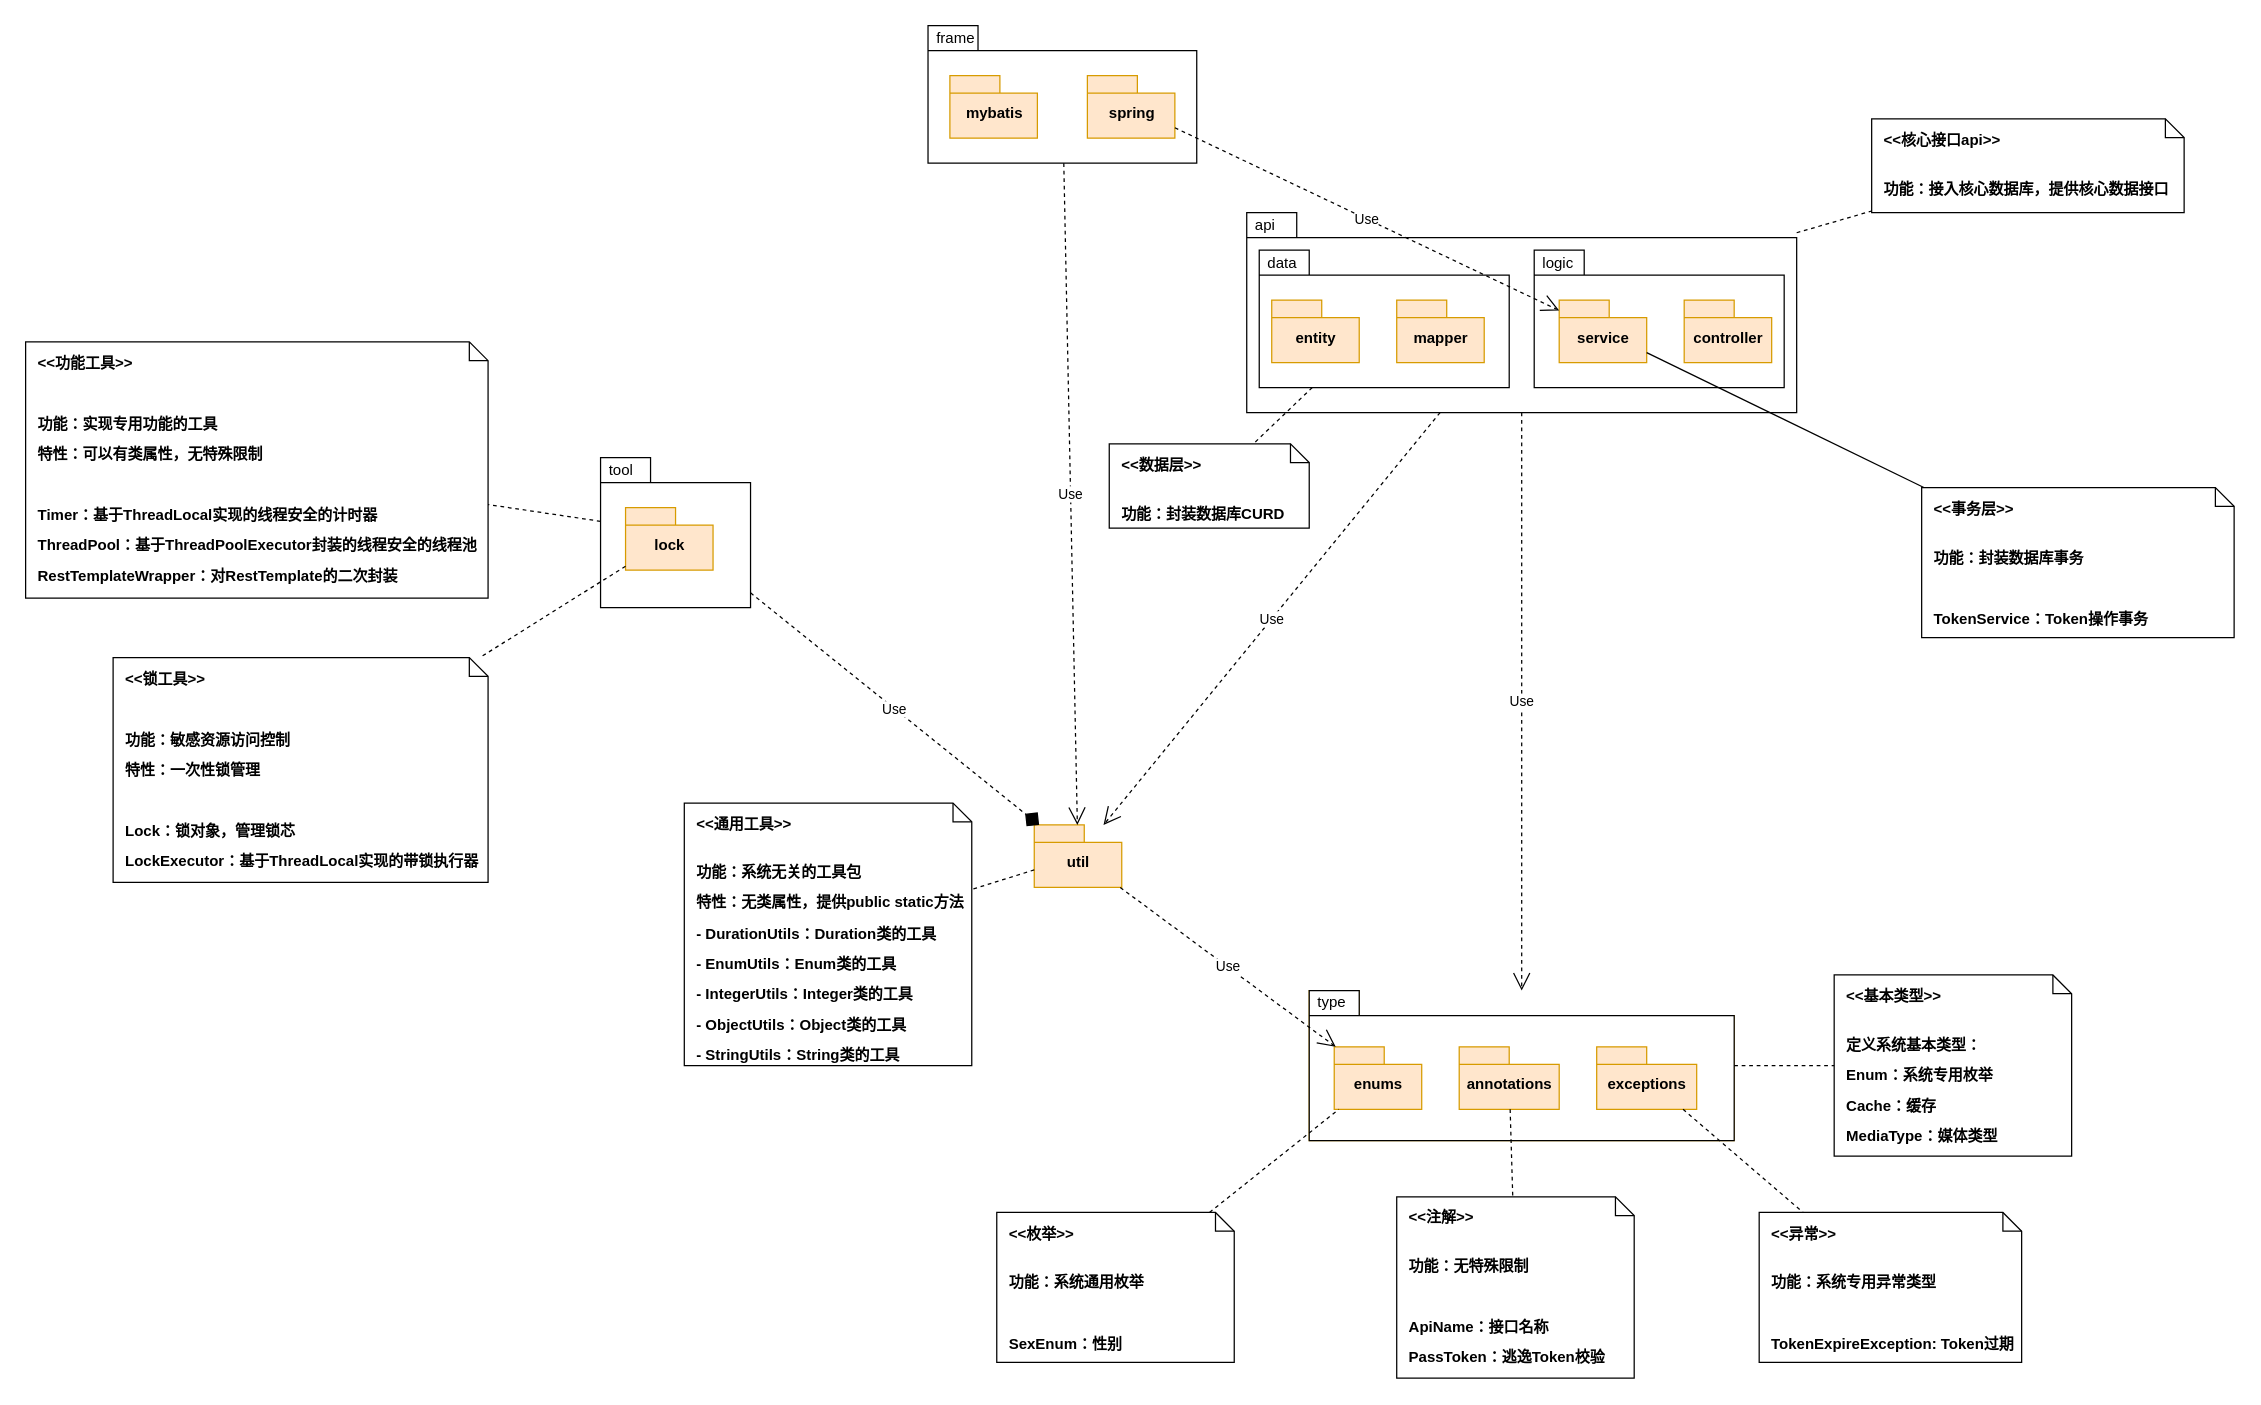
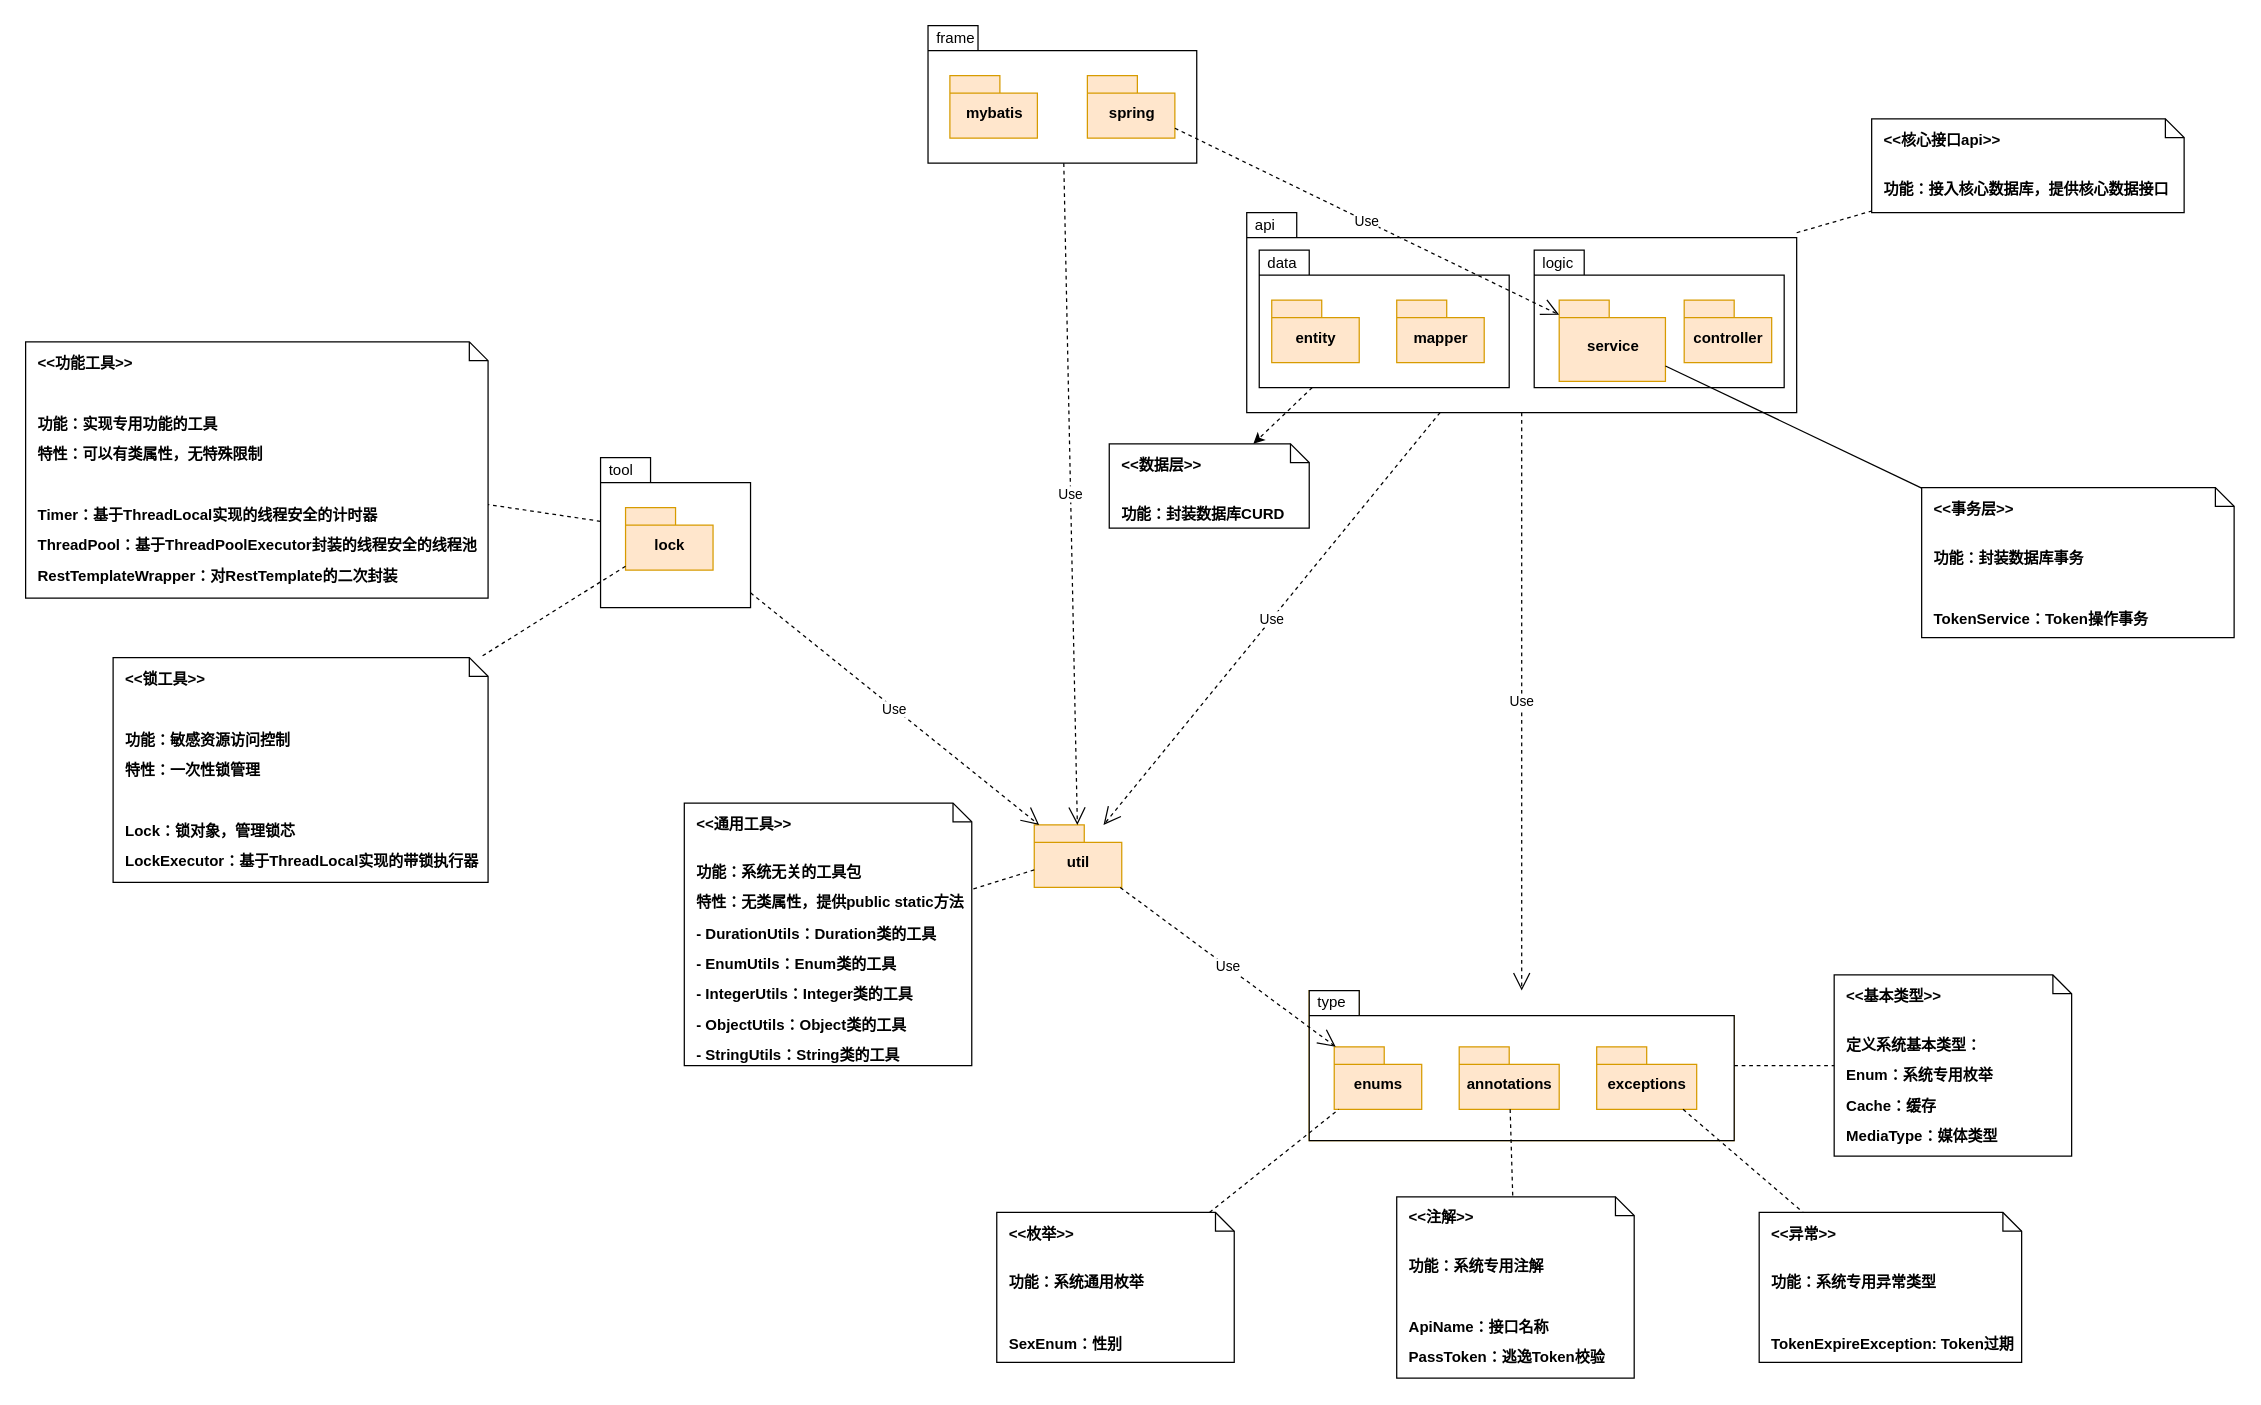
(1603, 331) -> (1613, 341)
(1258, 440) -> (1261, 437)
(1025, 814) -> (1030, 818)
(1516, 1197) -> (1516, 1197)
